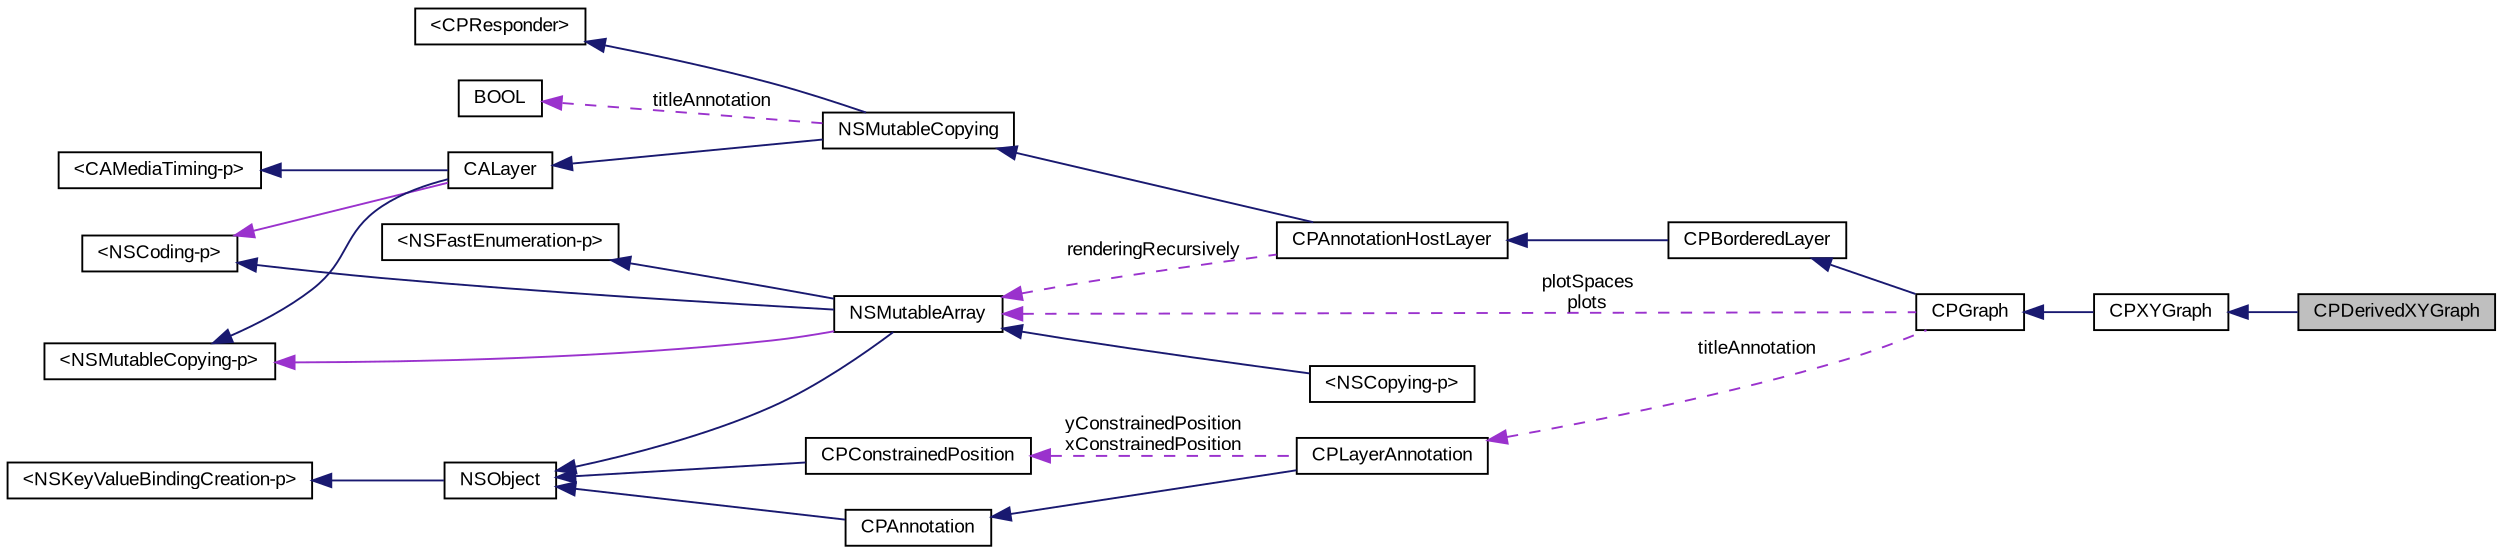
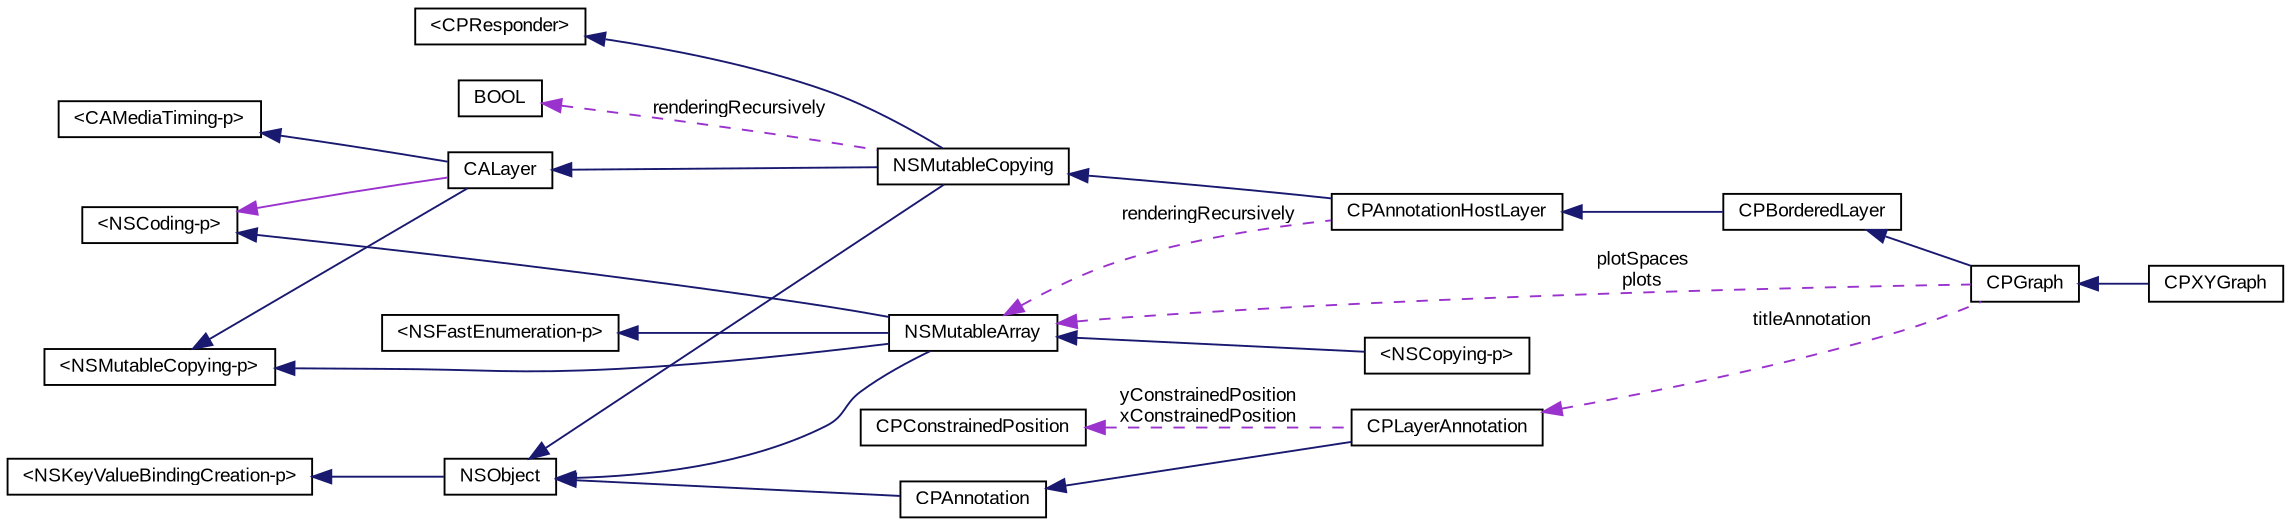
(712, 101) -> (740, 109)
(2397, 312) -> none
(565, 356) -> (593, 370)
(691, 469) -> (745, 316)
